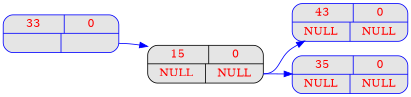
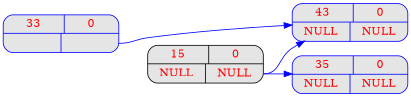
(129, 44) -> (201, 32)
